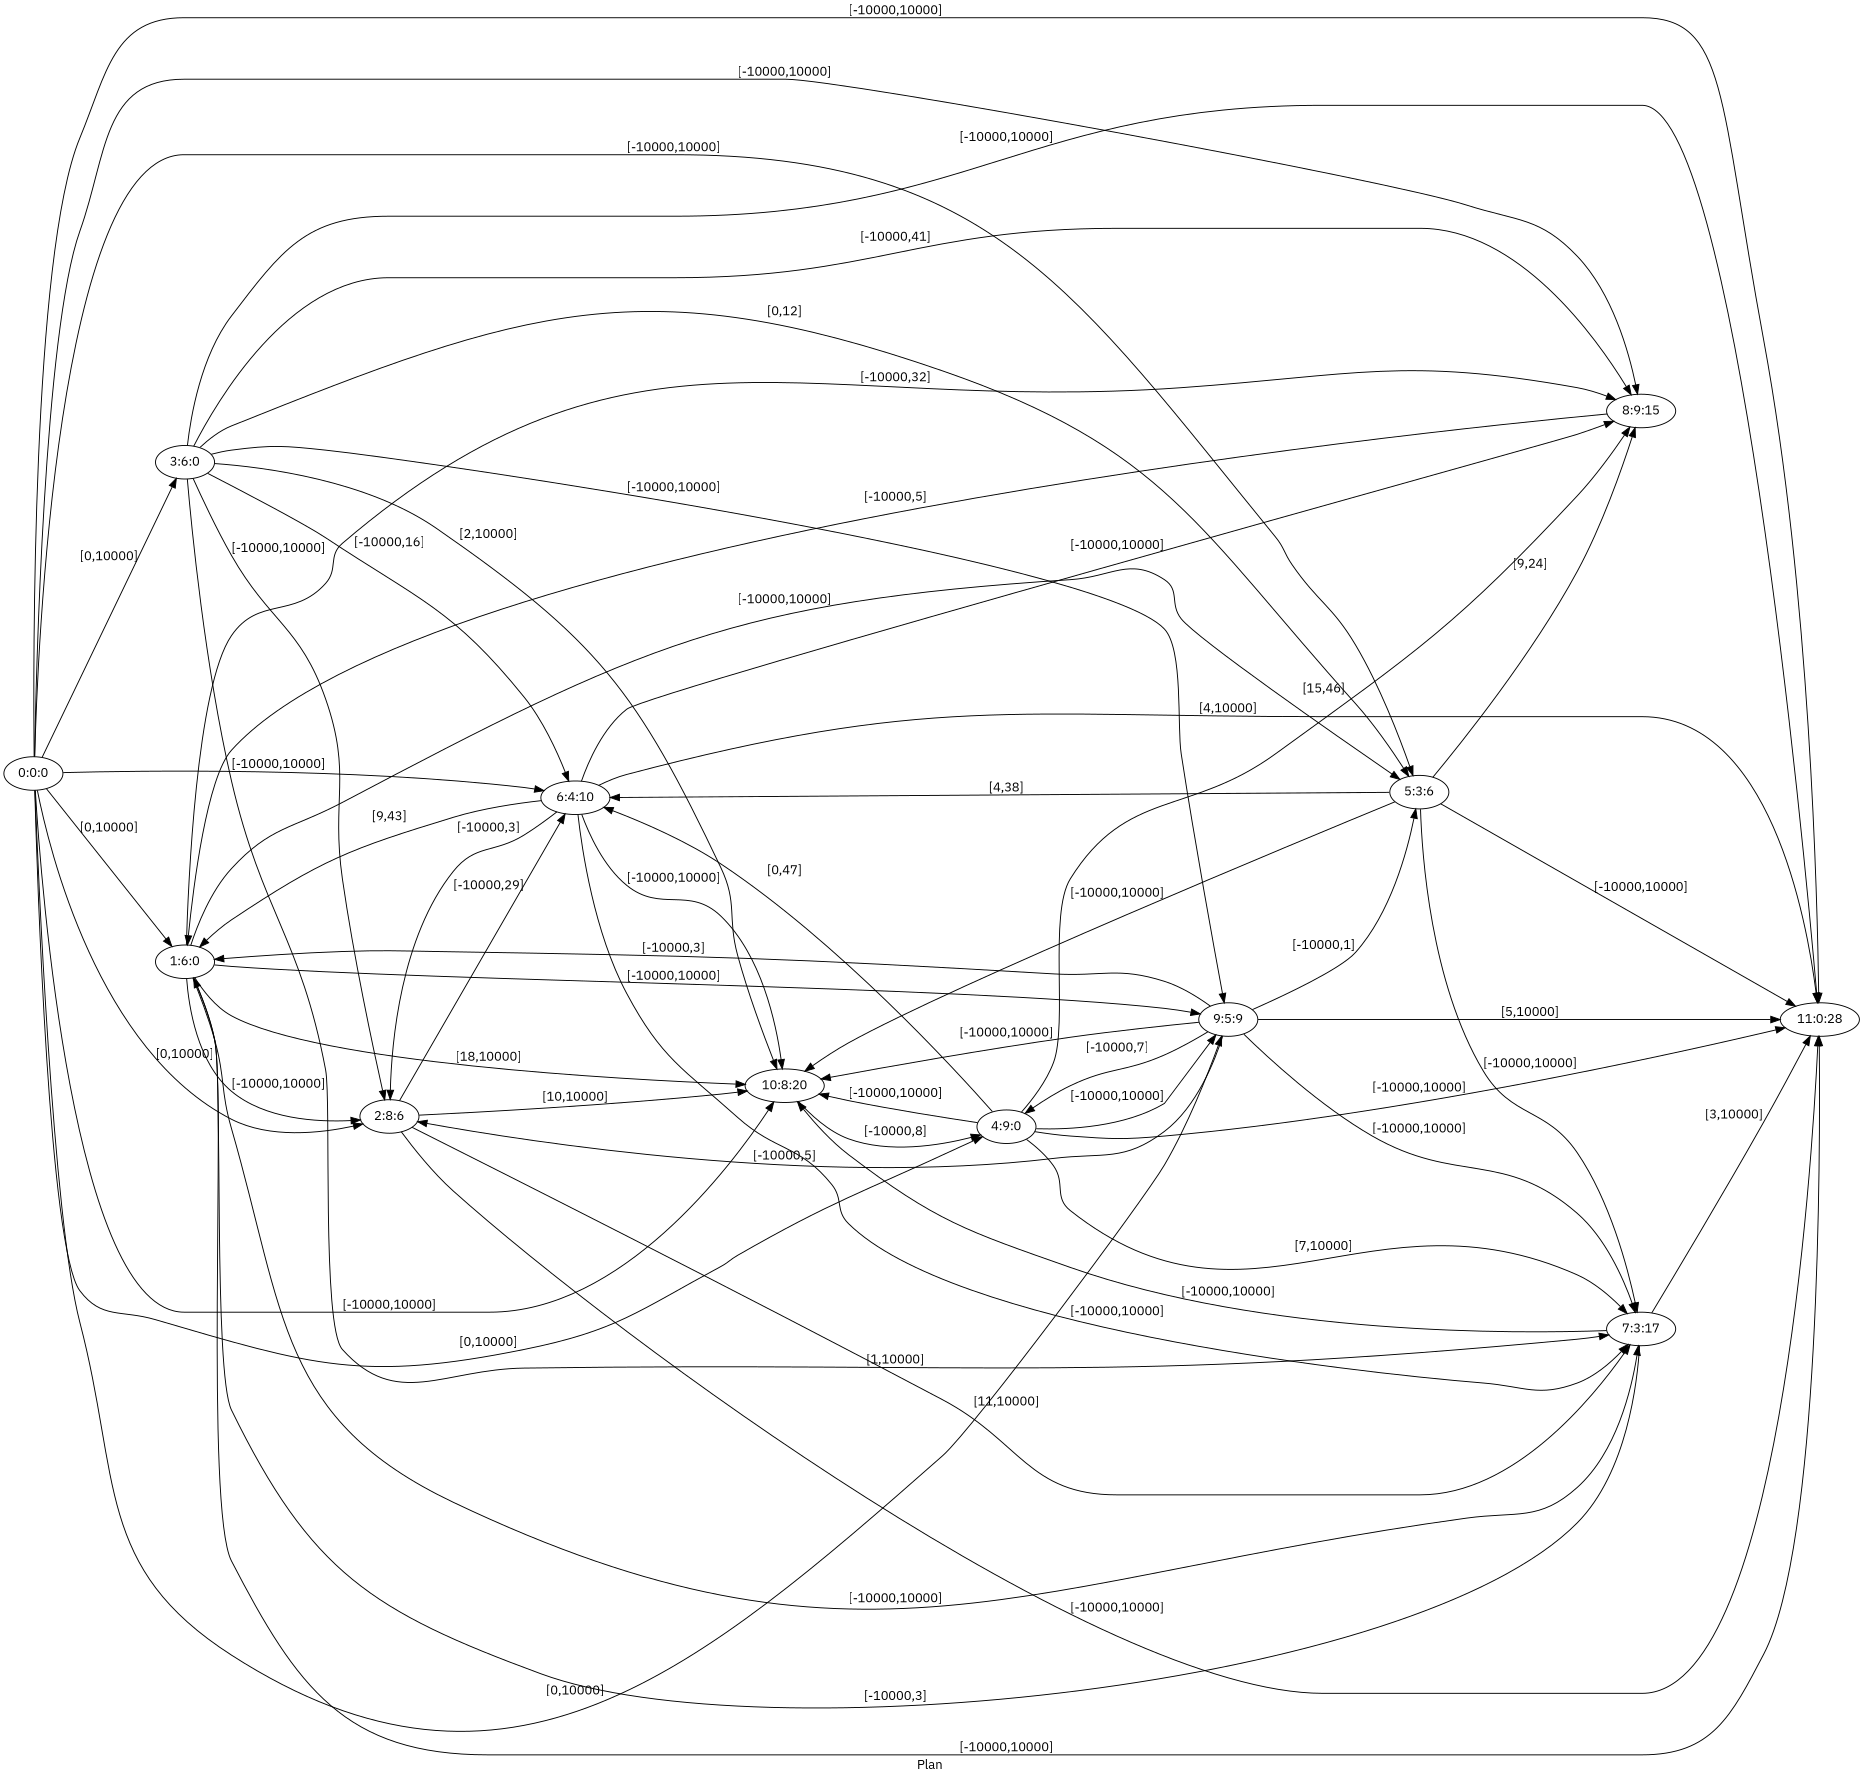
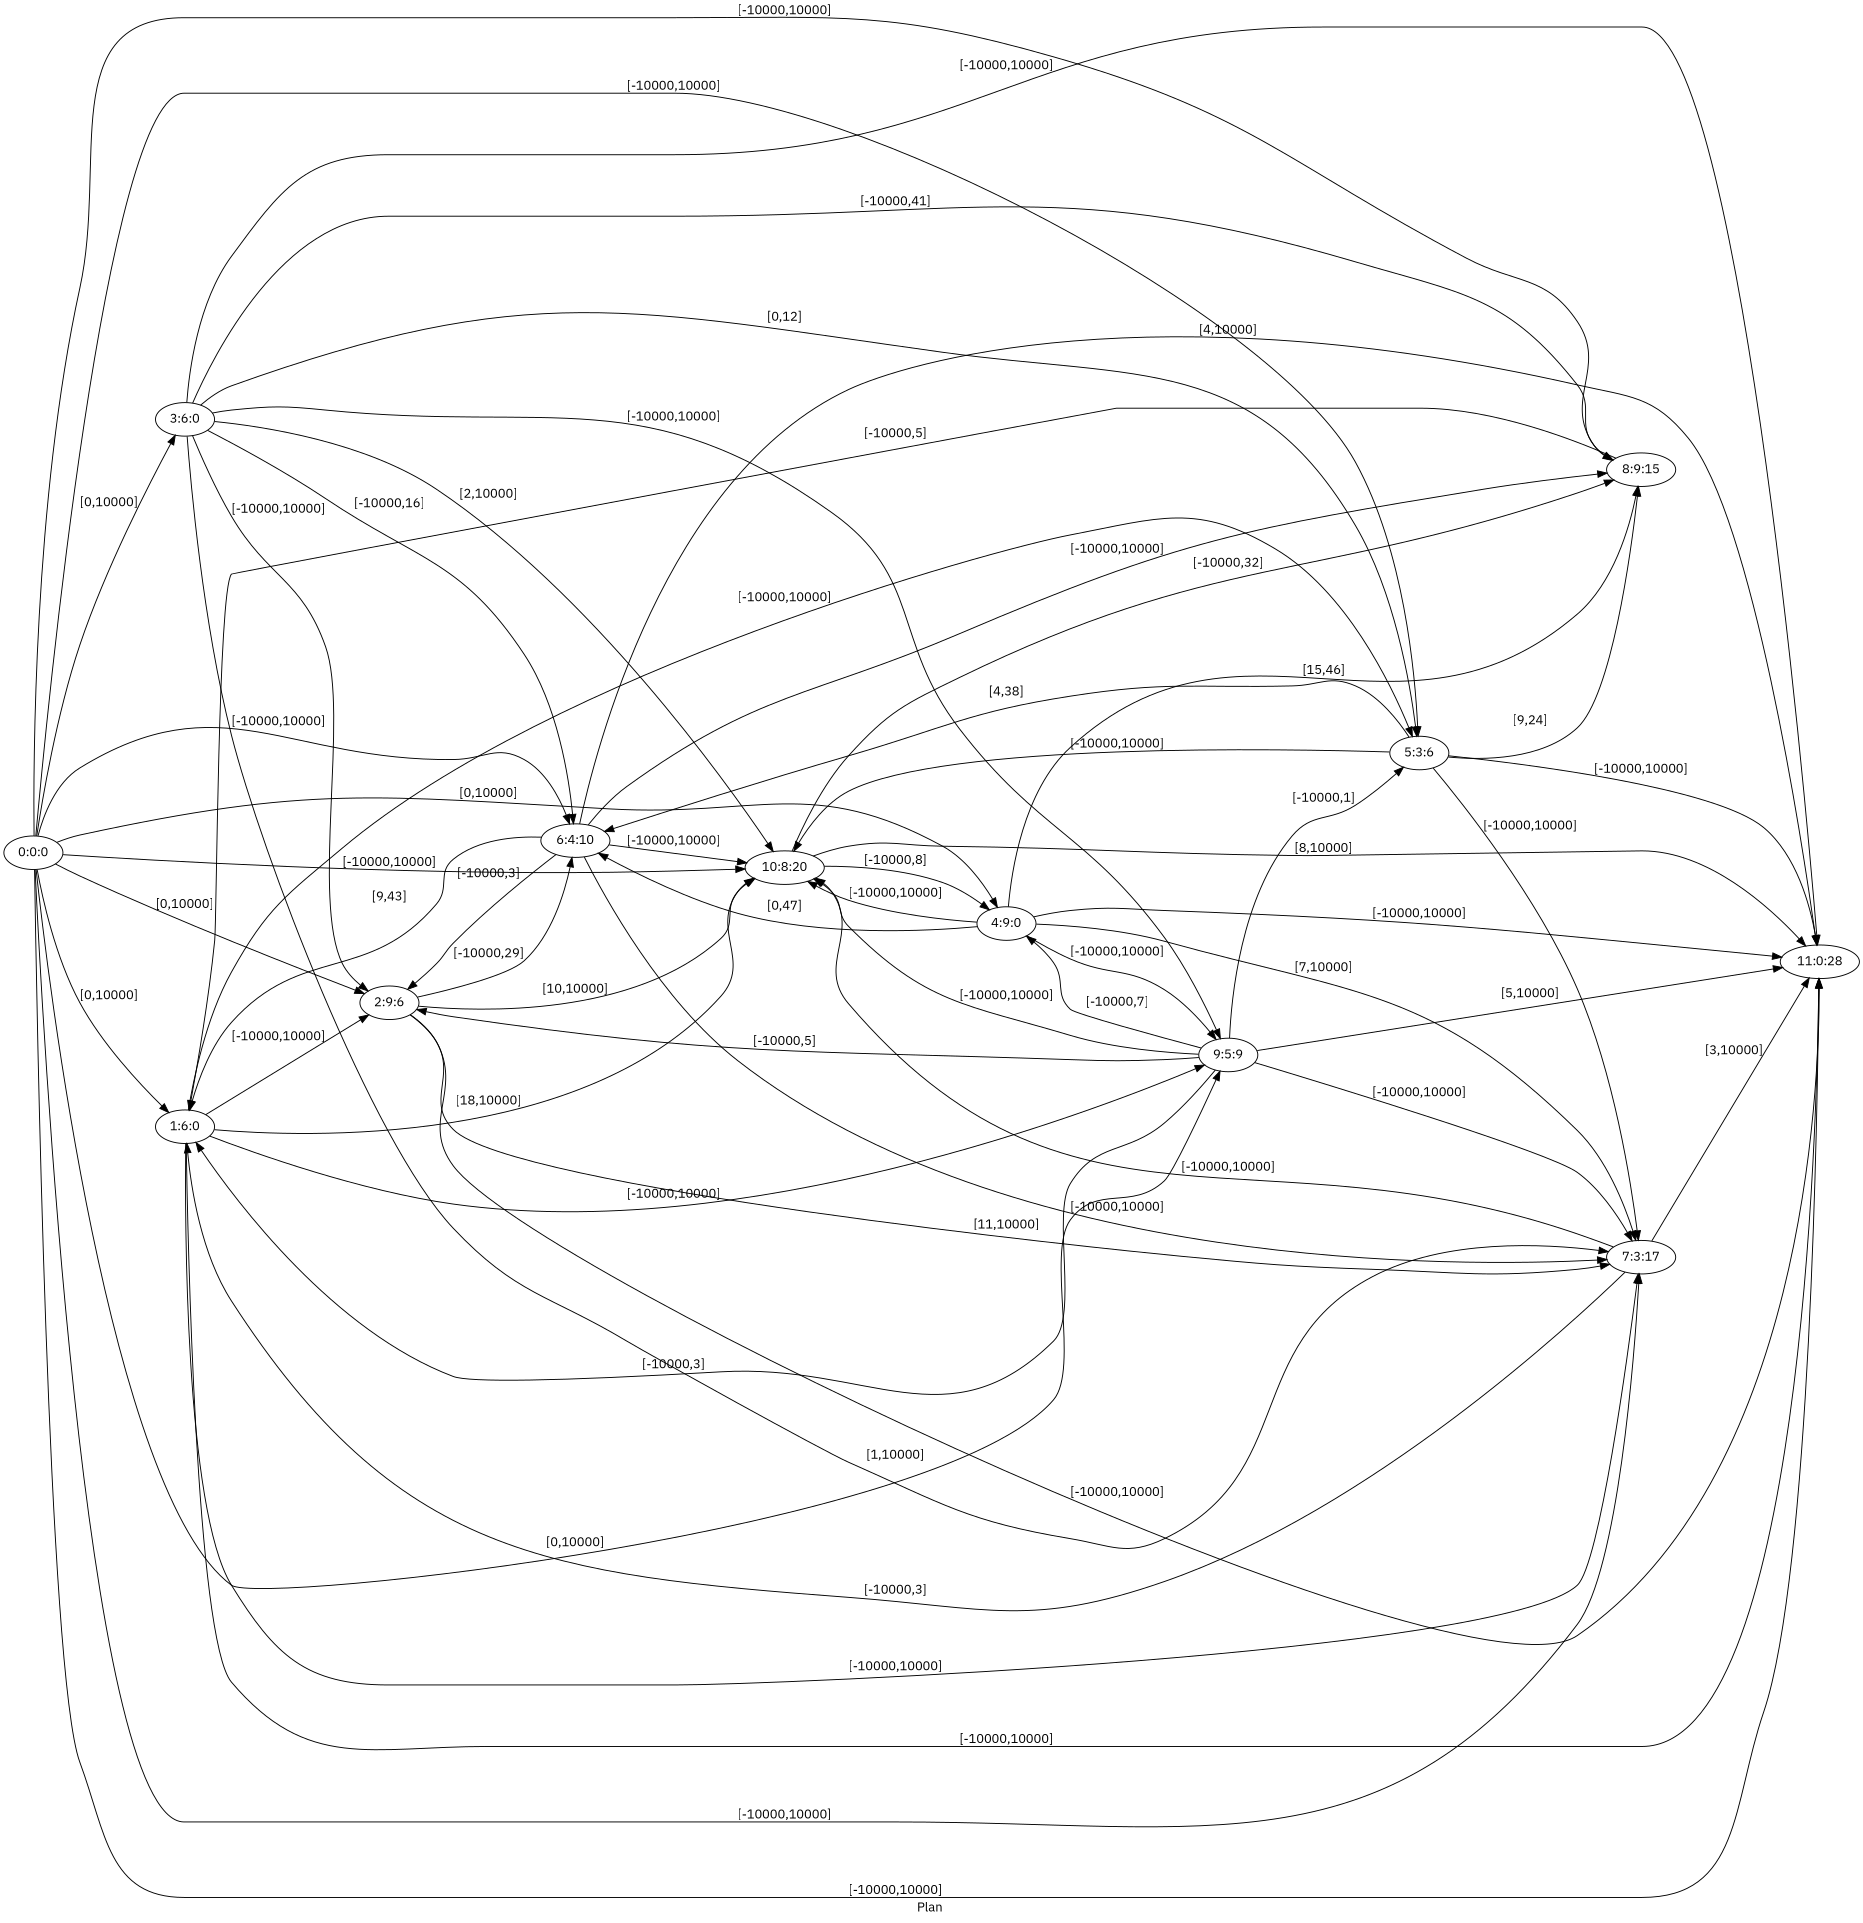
(721, 384) -> (1158, 599)
none -> (1319, 856)
(389, 1116) -> (389, 1003)
none -> (601, 1822)
